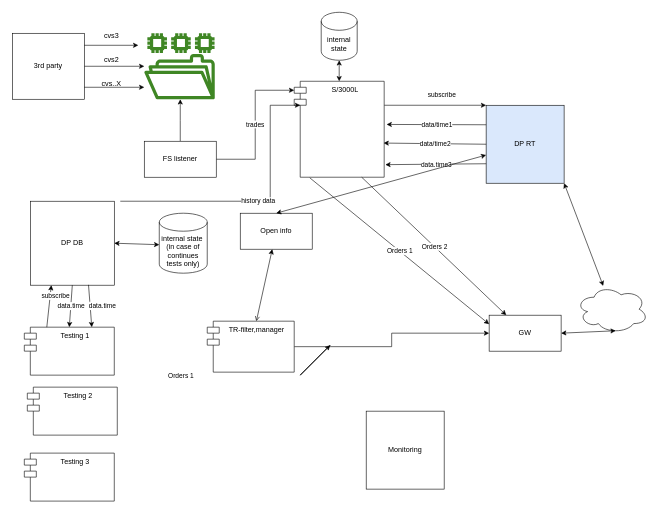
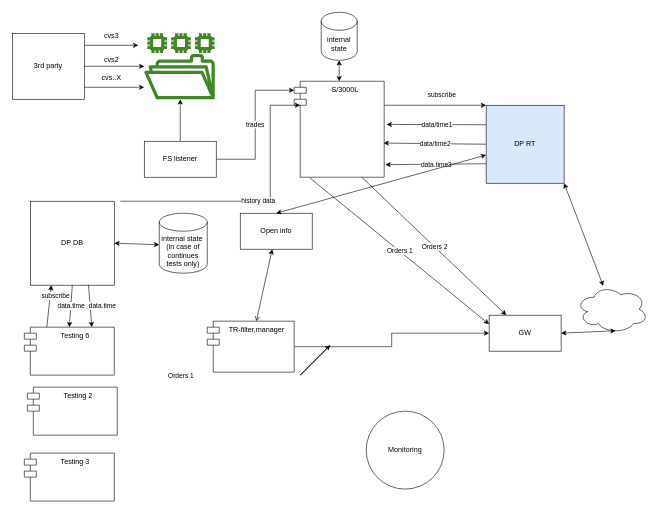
(111, 84) -> (111, 78)
(75, 335) -> (75, 335)
(405, 450) -> (405, 450)
